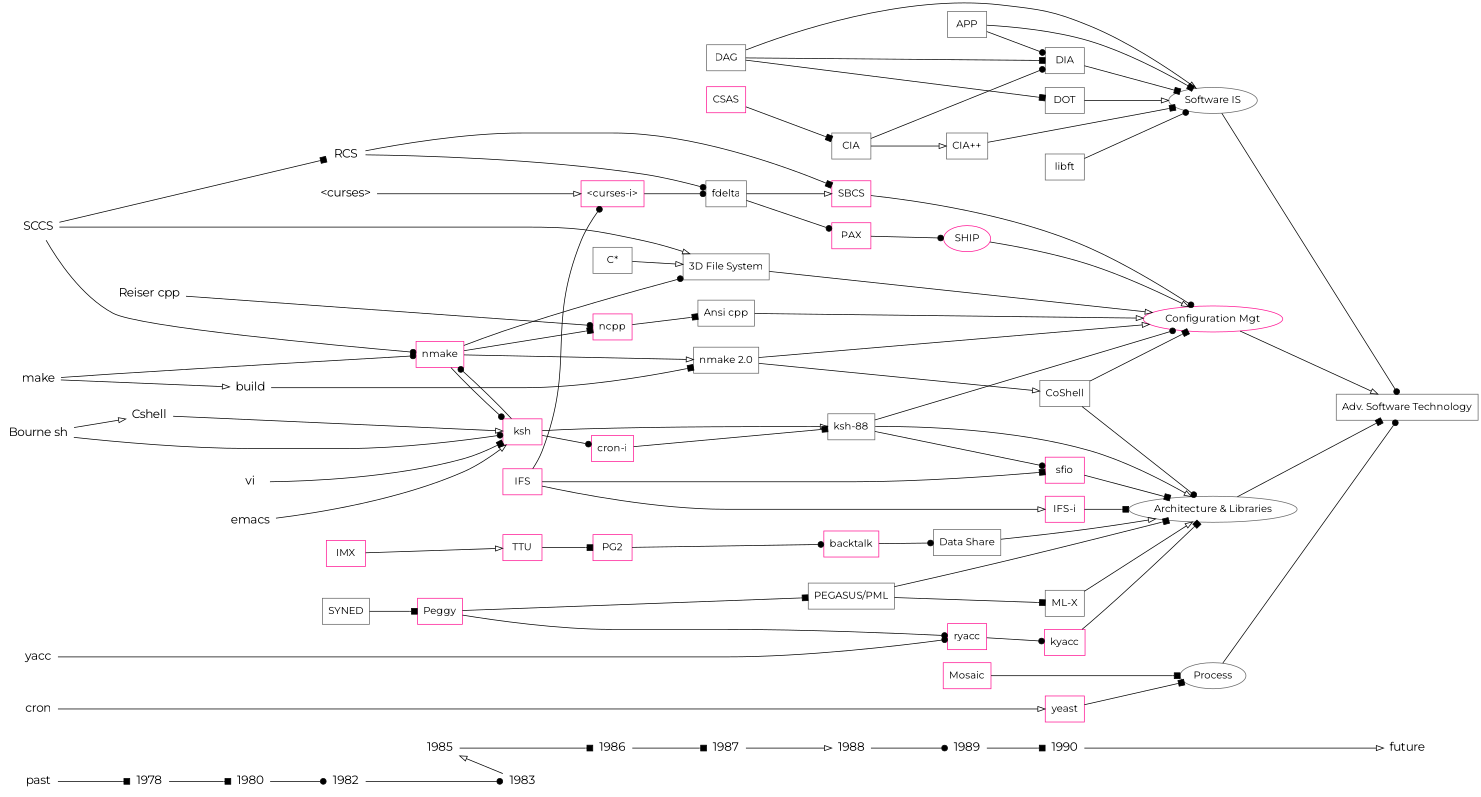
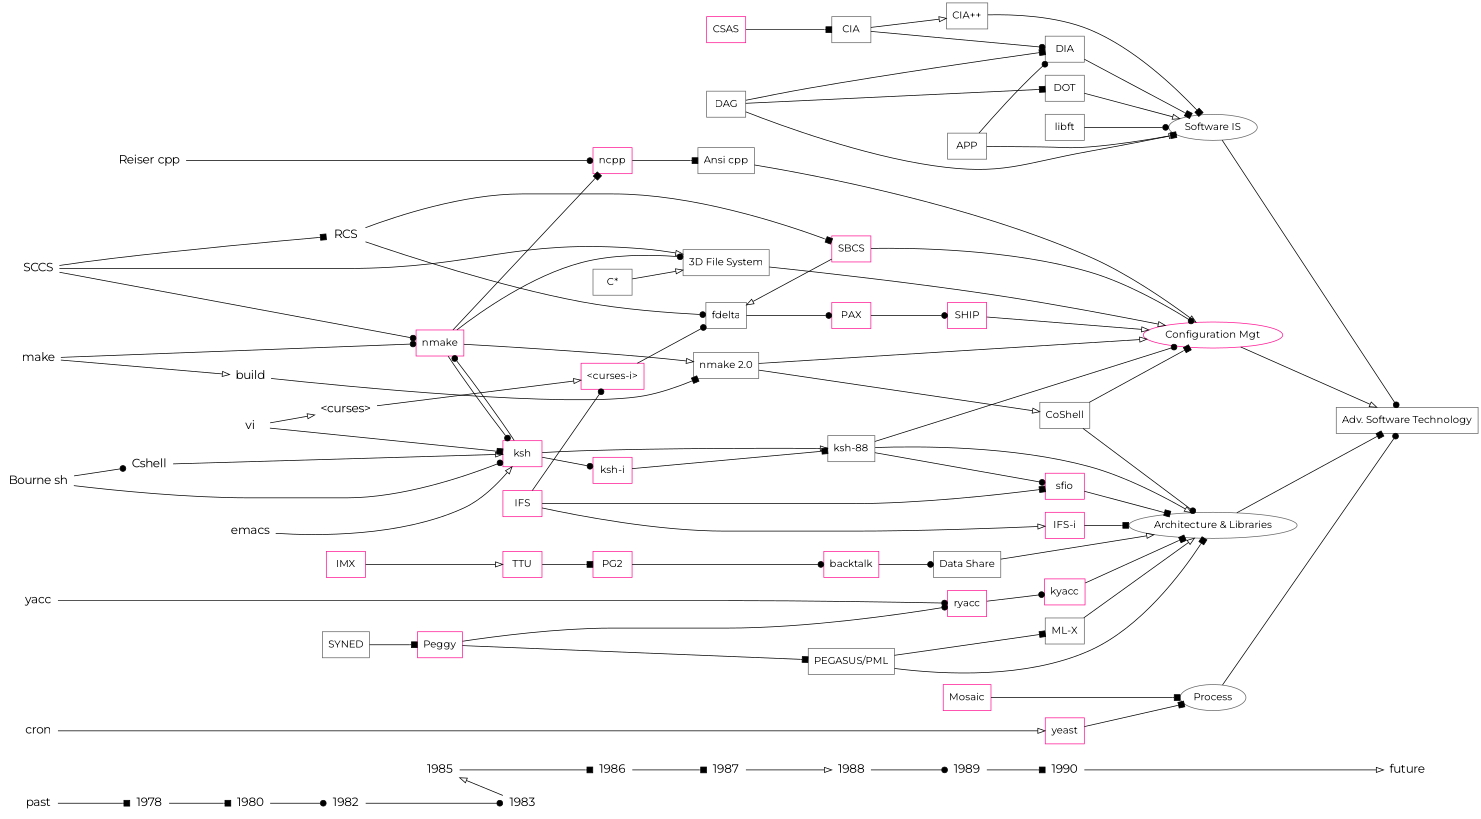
(785, 194) -> (792, 280)
(967, 239) -> (967, 315)
none -> (289, 420)
(96, 424) -> (97, 472)
(613, 448) -> (613, 470)
